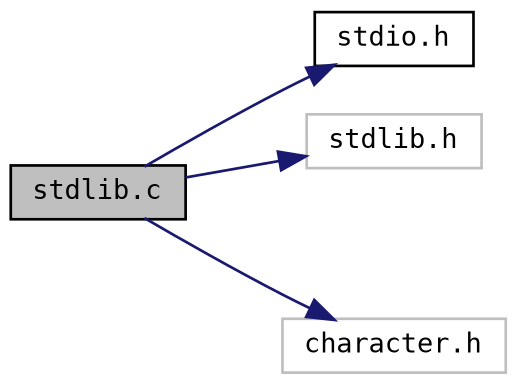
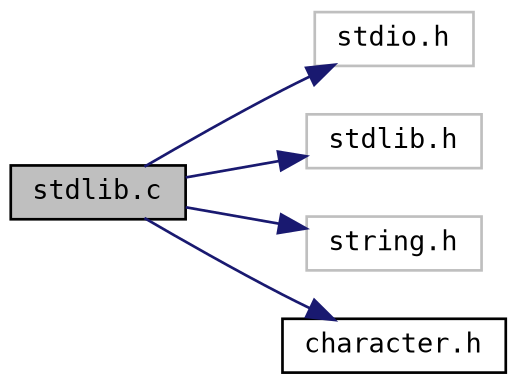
(394, 39) -> (394, 39)
none -> (394, 243)
(394, 346) -> (394, 346)
